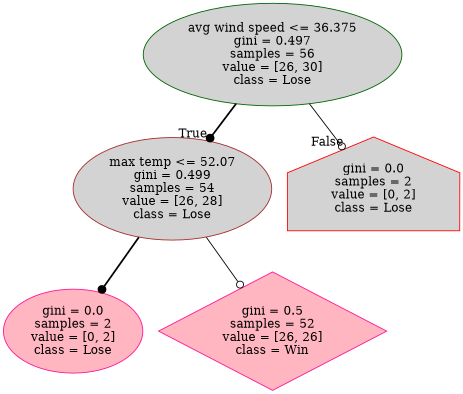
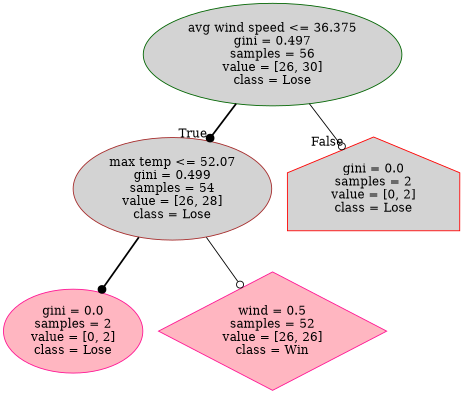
(273, 331) -> (273, 331)
